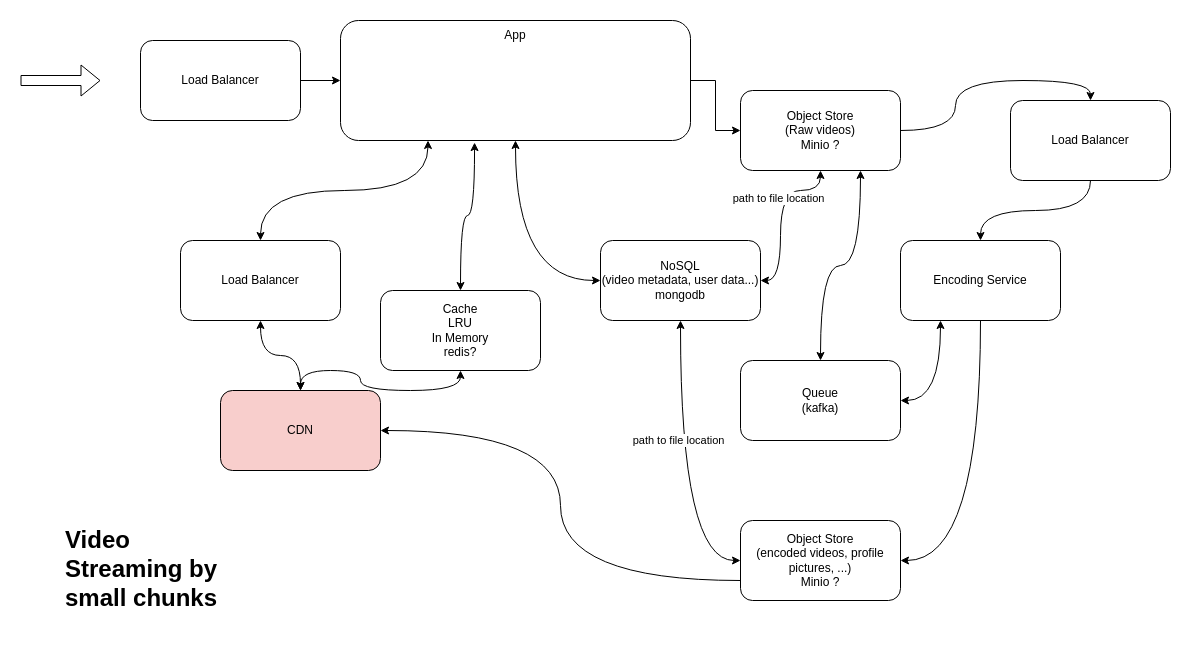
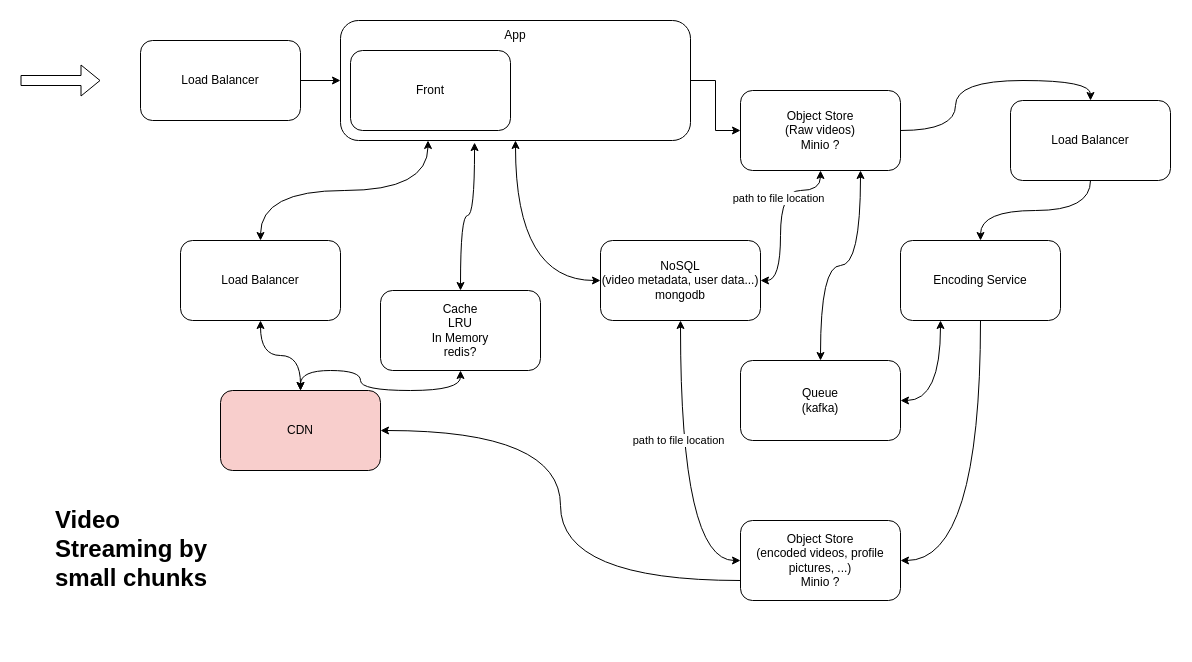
none -> (431, 91)
(156, 581) -> (146, 561)
